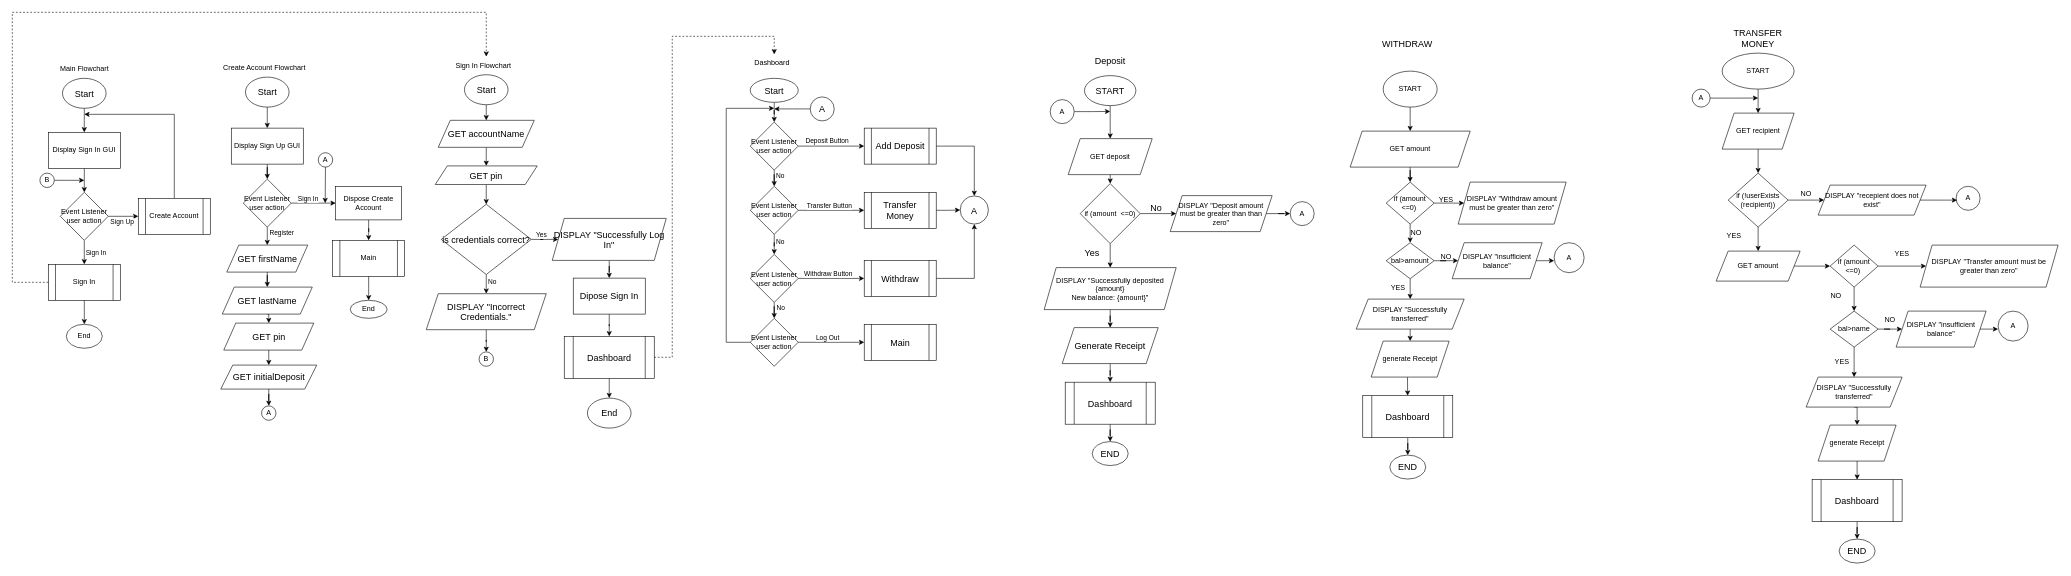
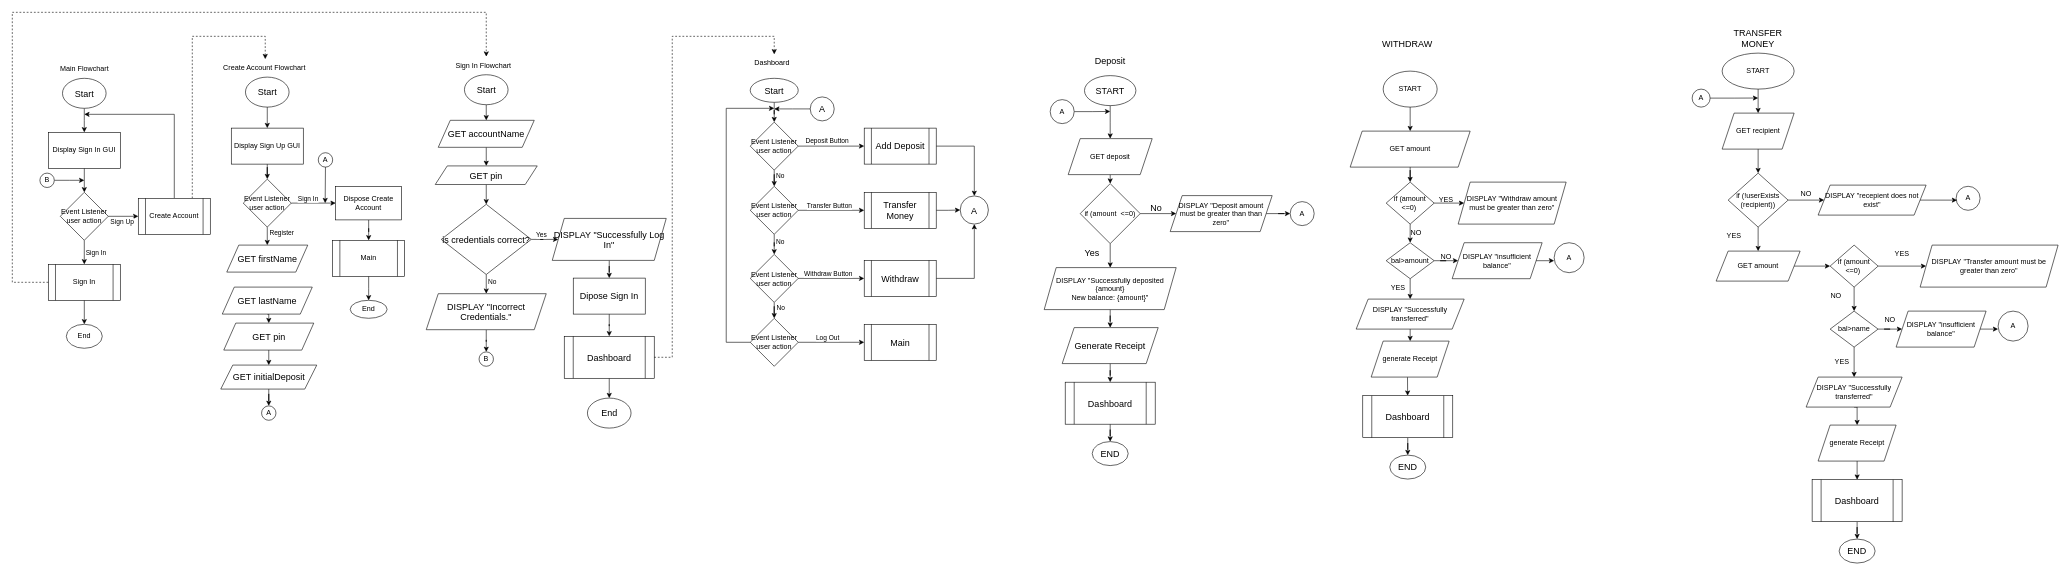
none -> (265, 53)
(267, 281) -> none
